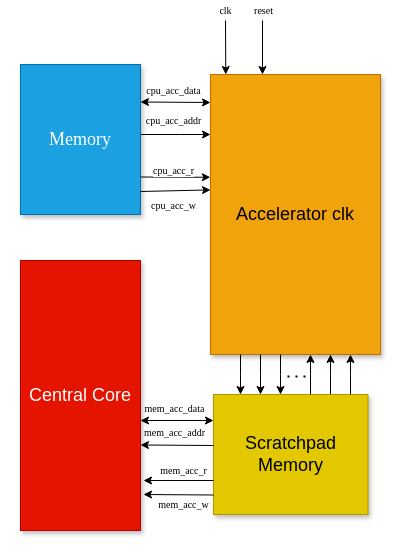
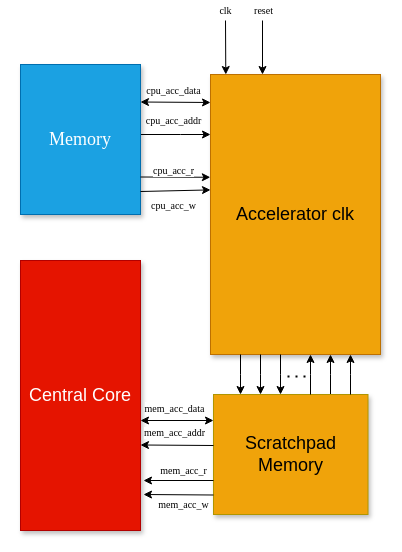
(291, 455) -> (291, 455)
